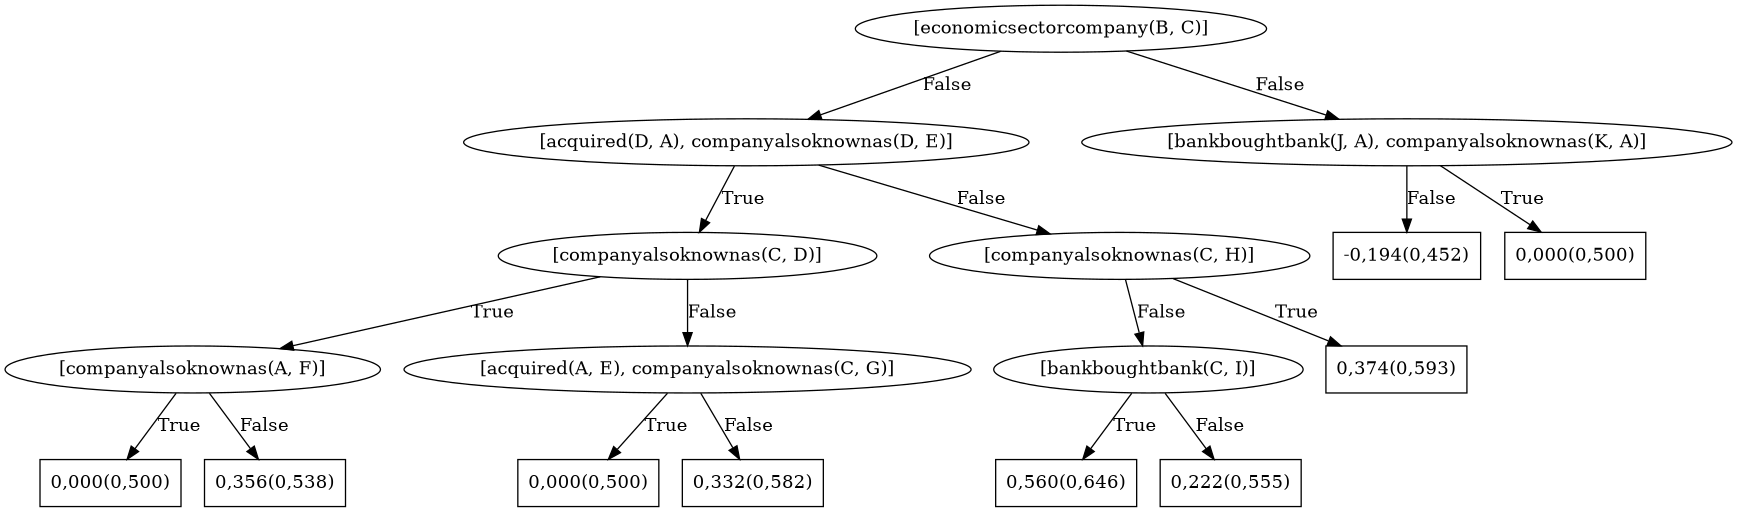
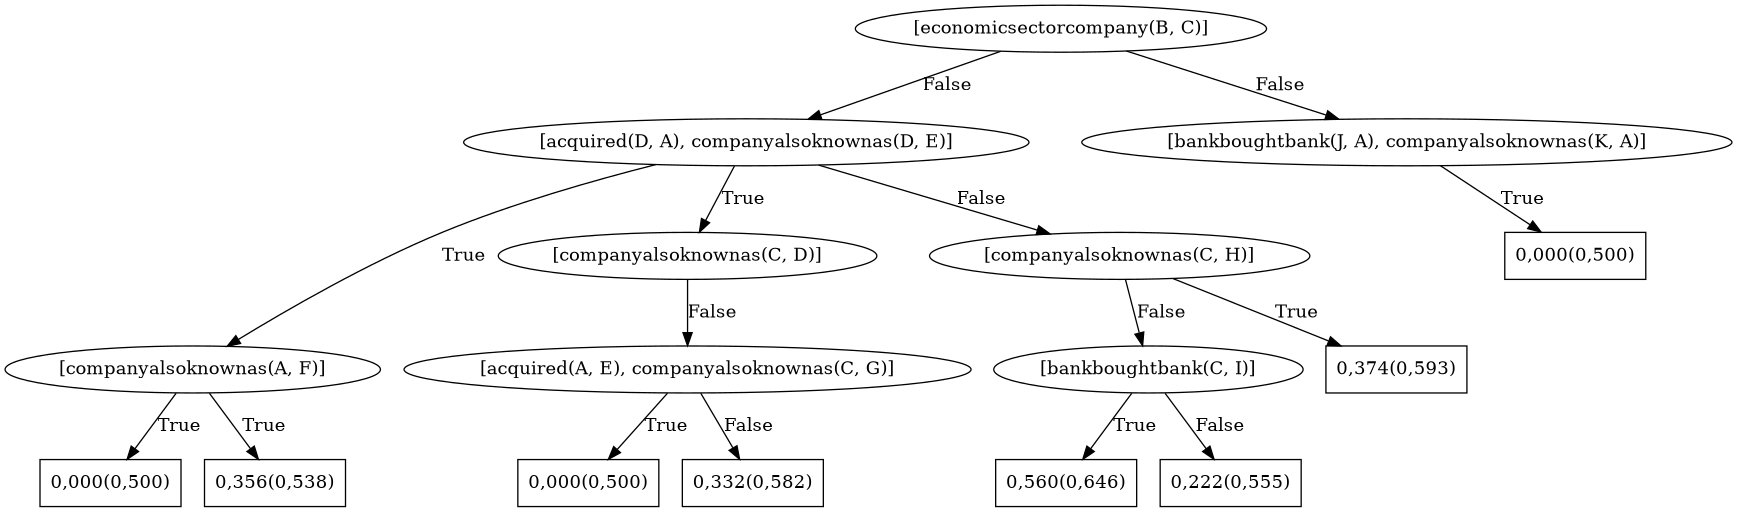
(1407, 256) -> none
(447, 311) -> (439, 234)
(265, 426) -> (265, 426)
